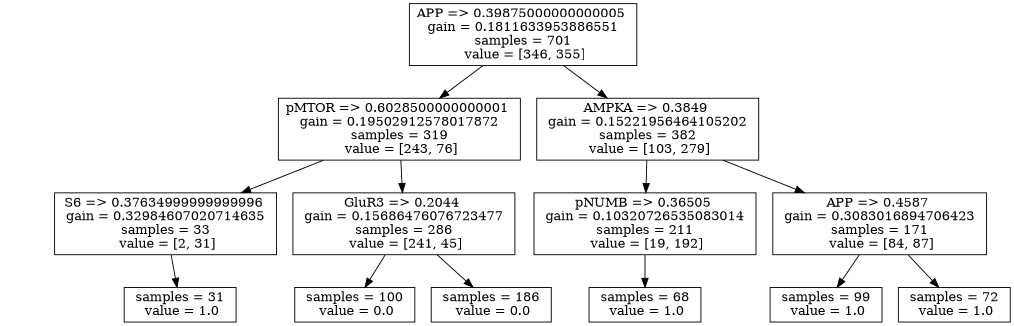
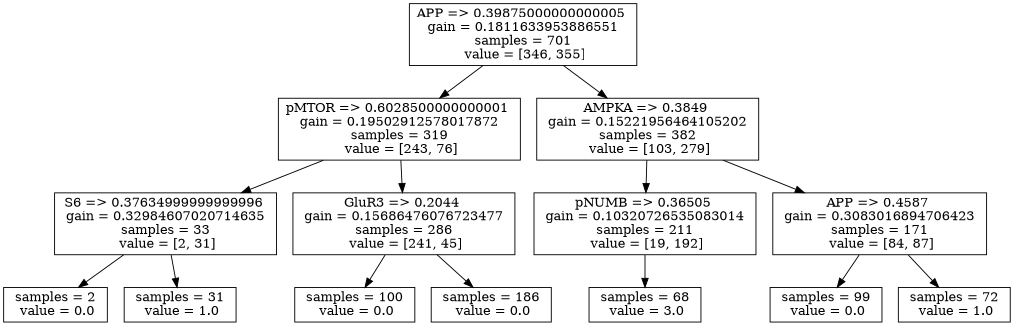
none -> (55, 305)
(645, 305) -> (645, 305)
(826, 305) -> (826, 305)
